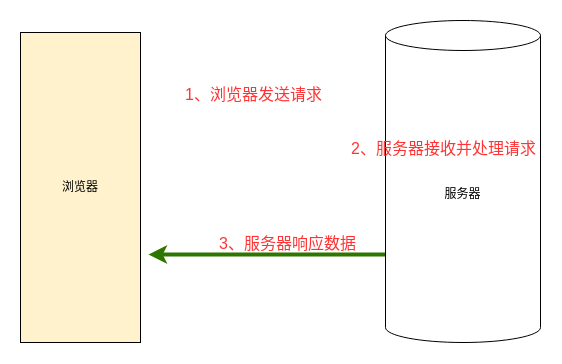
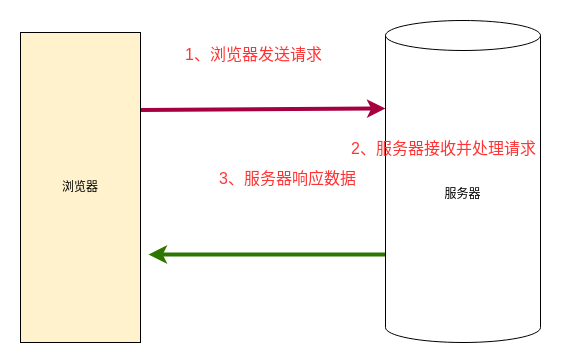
(253, 94) -> (253, 54)
none -> (257, 109)
(287, 243) -> (287, 178)
